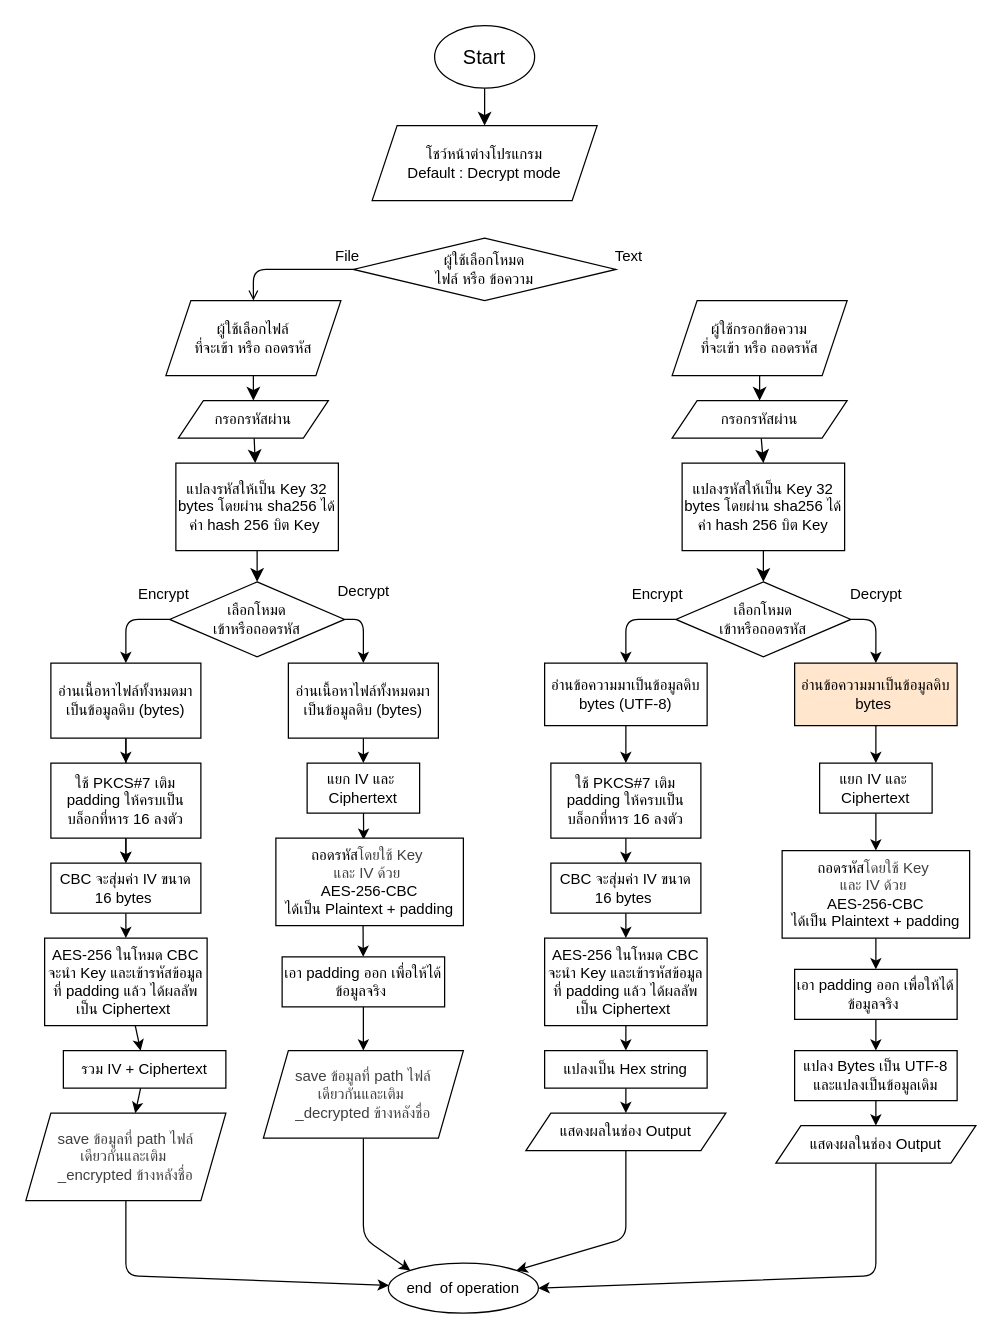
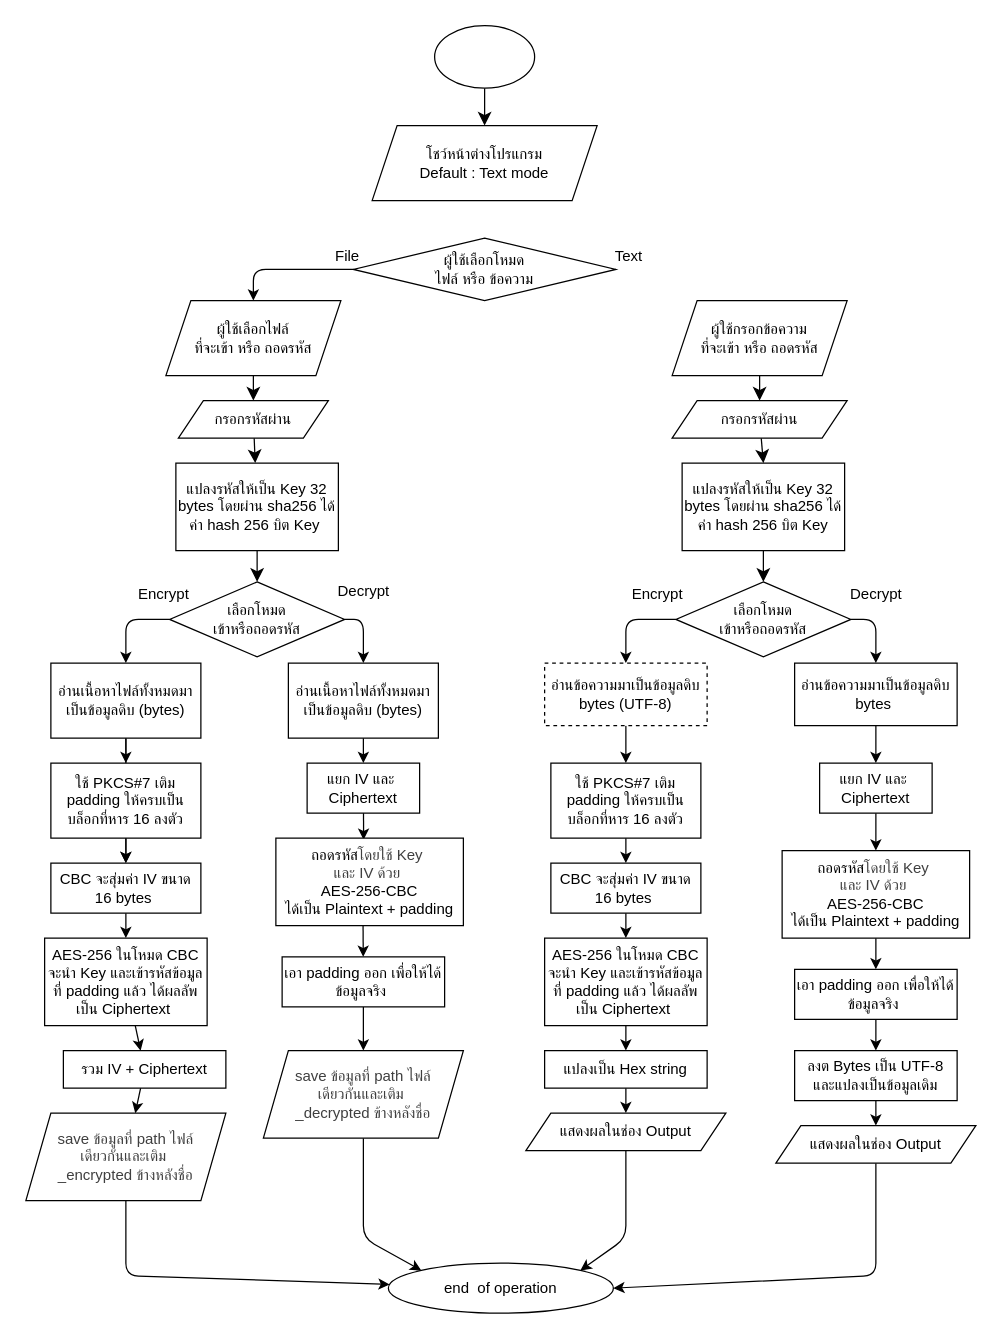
(484, 57) -> none
(484, 163) -> (484, 163)
(253, 293) -> (253, 291)
(626, 694) -> (626, 694)
(876, 694) -> (876, 694)
(876, 1076) -> (876, 1076)
(463, 1288) -> (501, 1288)
